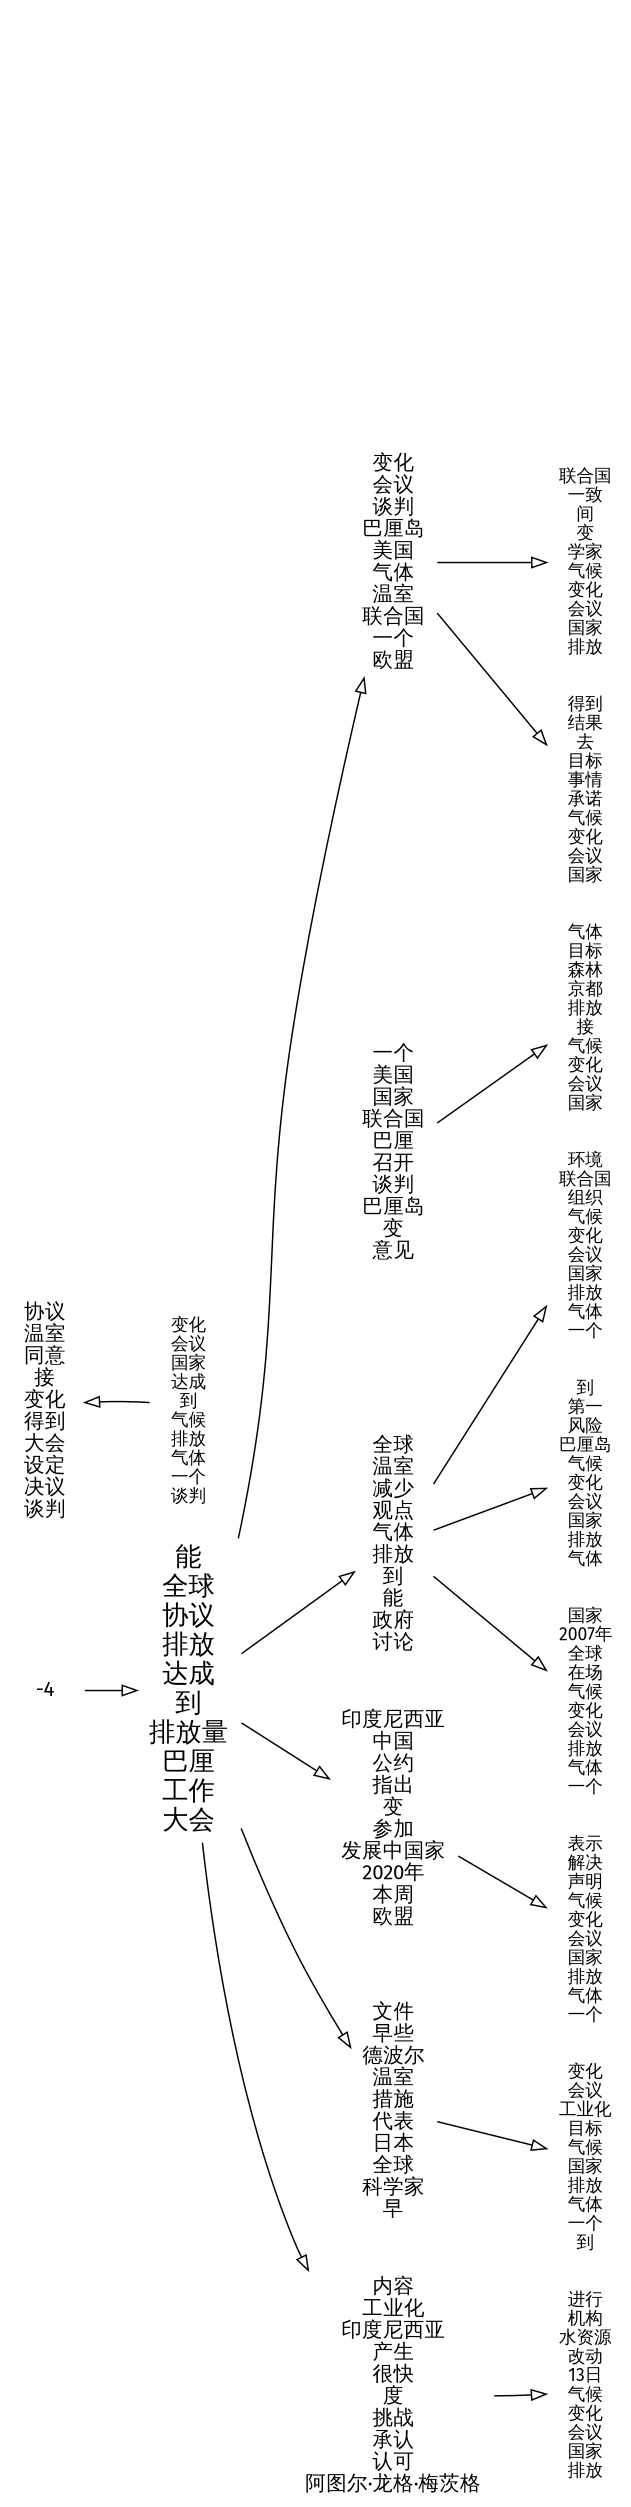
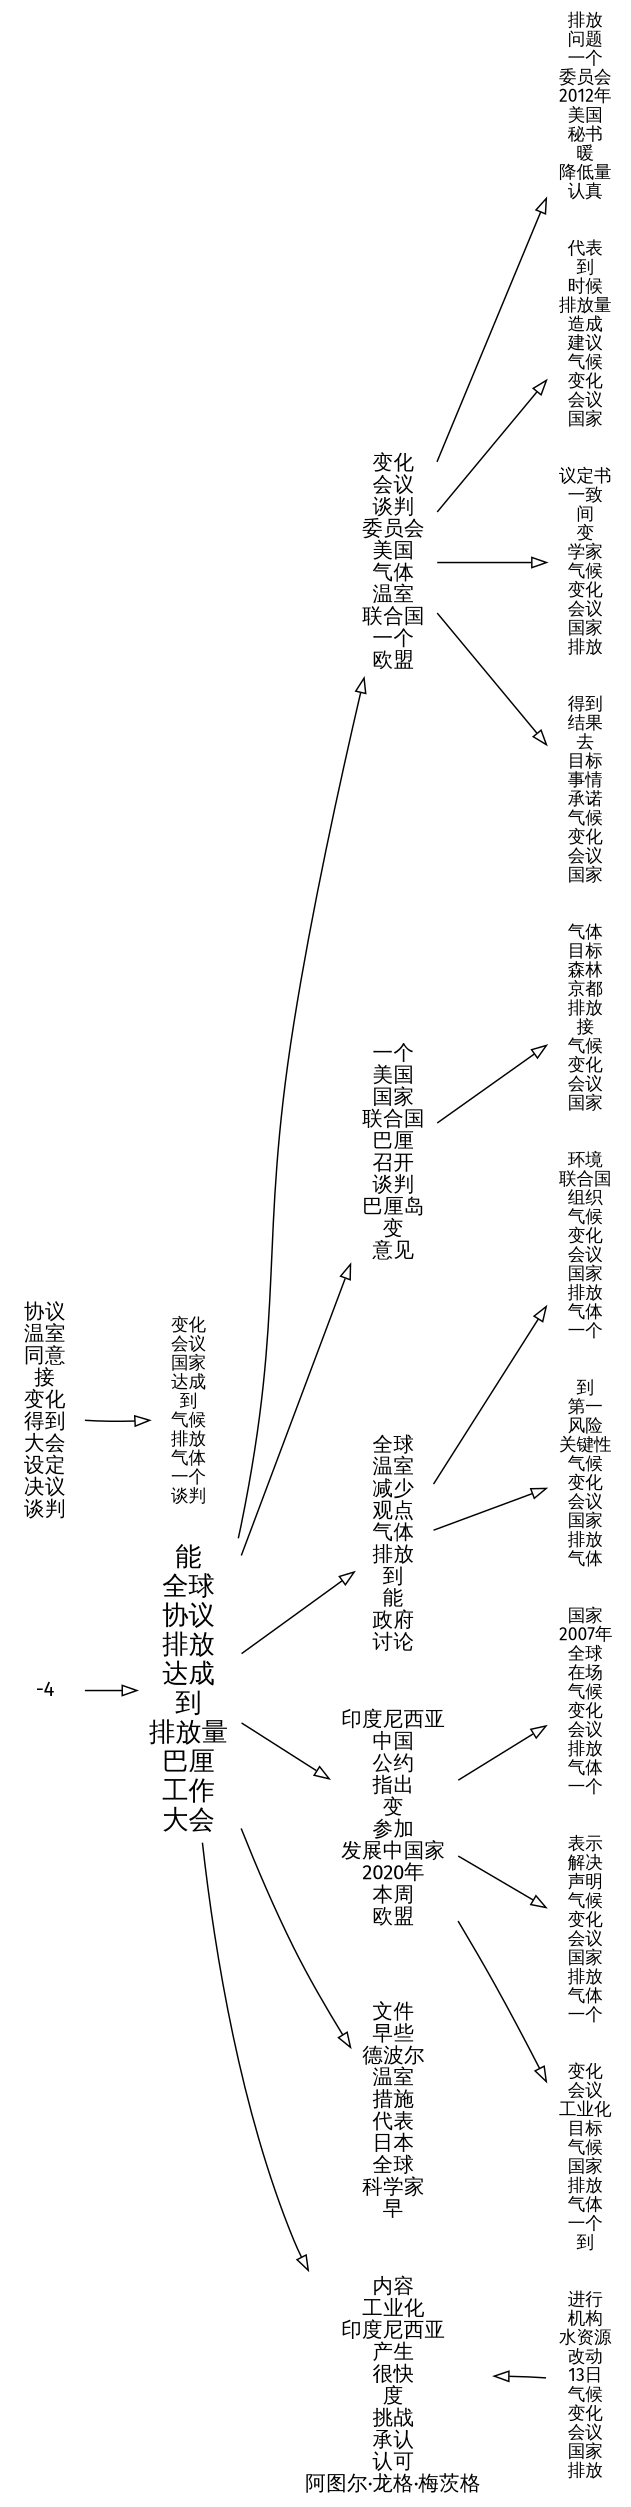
none -> (586, 107)
none -> (586, 335)
(394, 563) -> (394, 563)
(586, 563) -> (586, 563)
(125, 1402) -> (110, 1421)
none -> (293, 1417)
(586, 1474) -> (586, 1474)
(484, 1619) -> (496, 1757)
(485, 2133) -> (500, 1994)
(513, 2396) -> (528, 2377)
